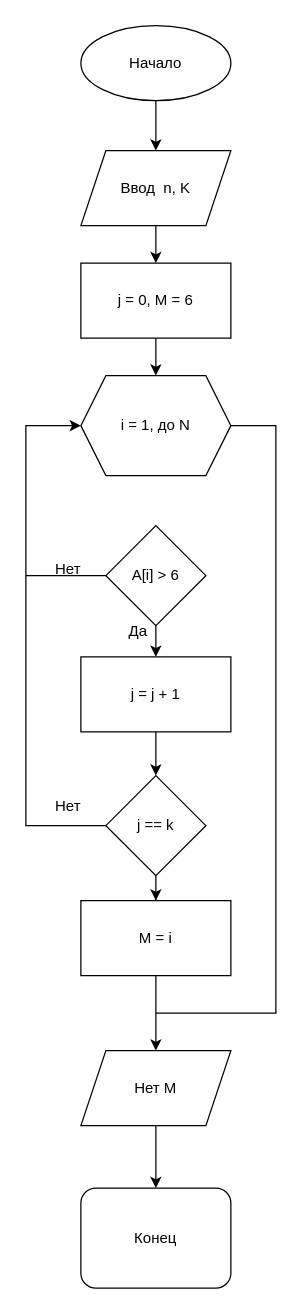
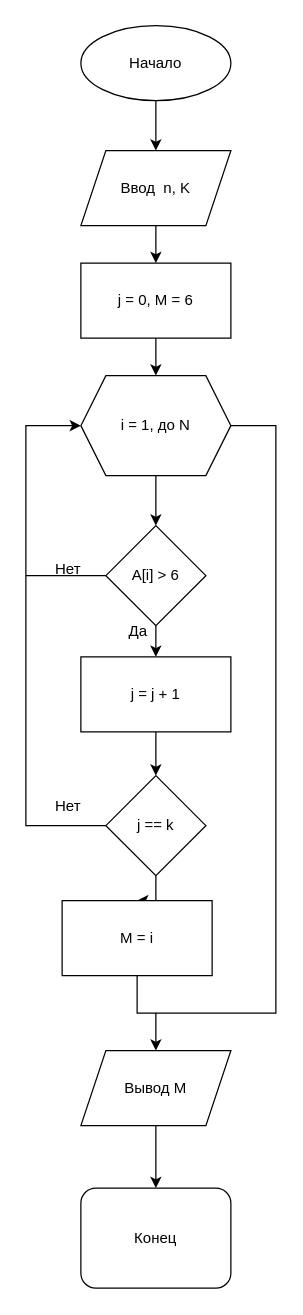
none -> (156, 497)
(156, 938) -> (137, 938)
(156, 1088) -> (156, 1088)
